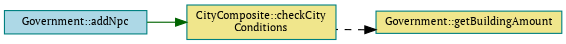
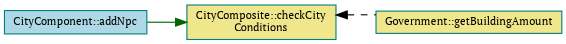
(76, 22) -> (76, 22)
(350, 30) -> (362, 15)
